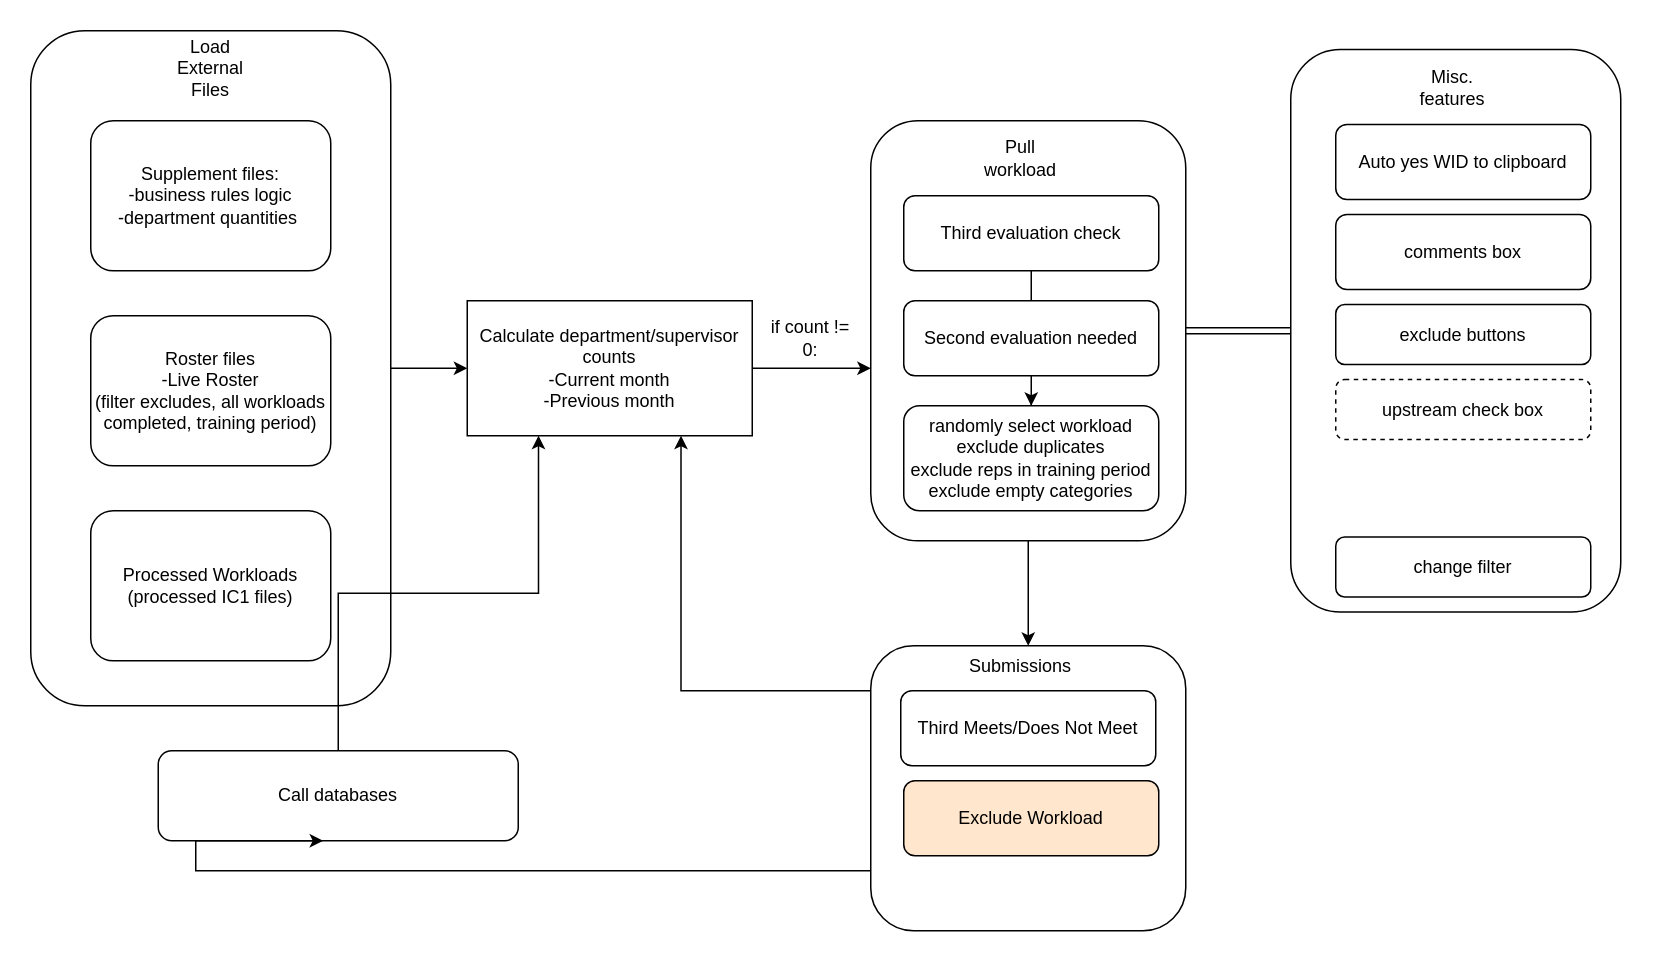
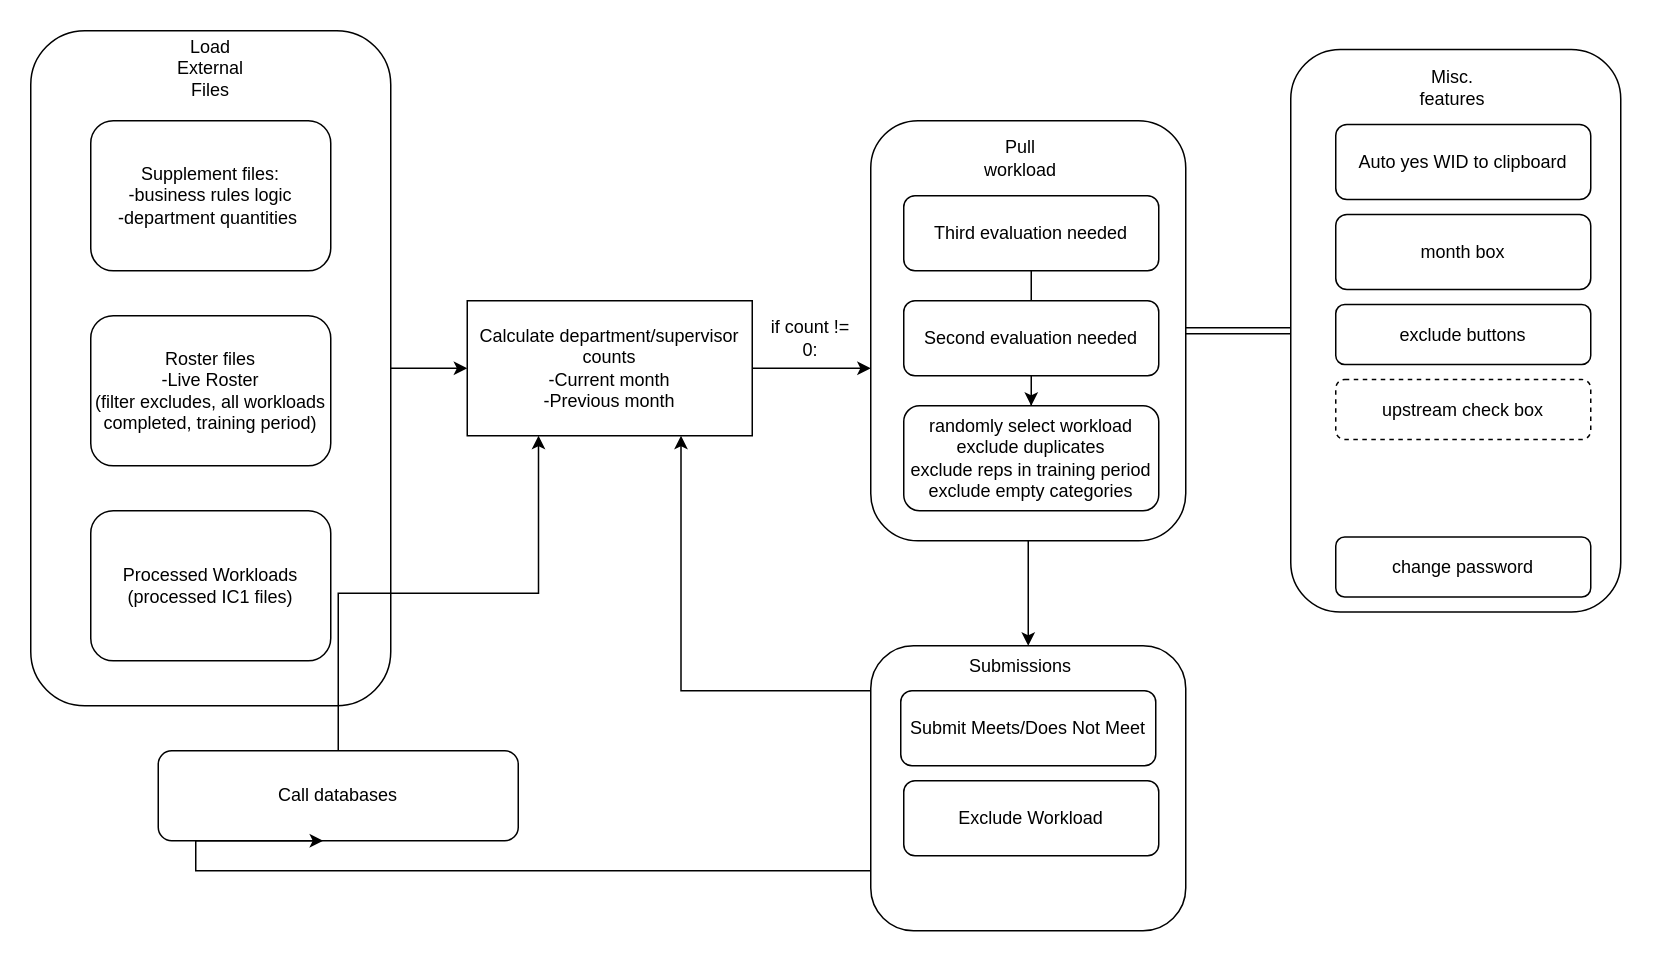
(1031, 233) -> (1031, 233)
(1463, 253) -> (1463, 253)
(1463, 568) -> (1463, 568)
(1028, 728) -> (1028, 728)
(1031, 818) -> (1031, 818)
